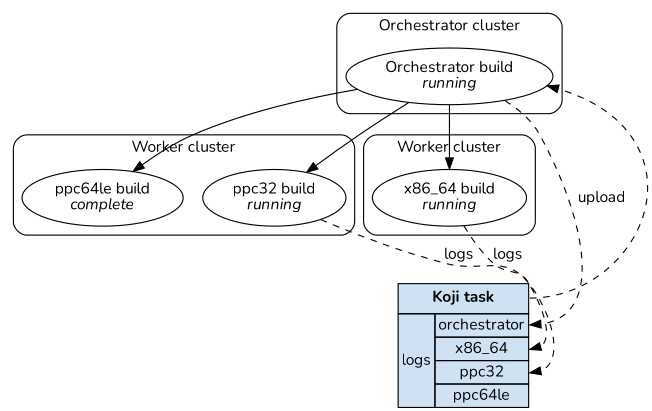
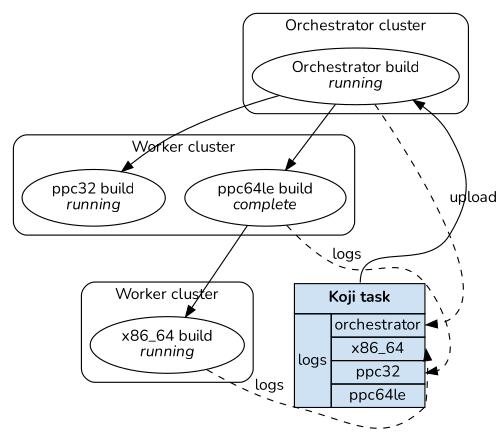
(449, 127) -> (220, 267)
(645, 205) -> (458, 219)
(473, 266) -> (400, 268)
